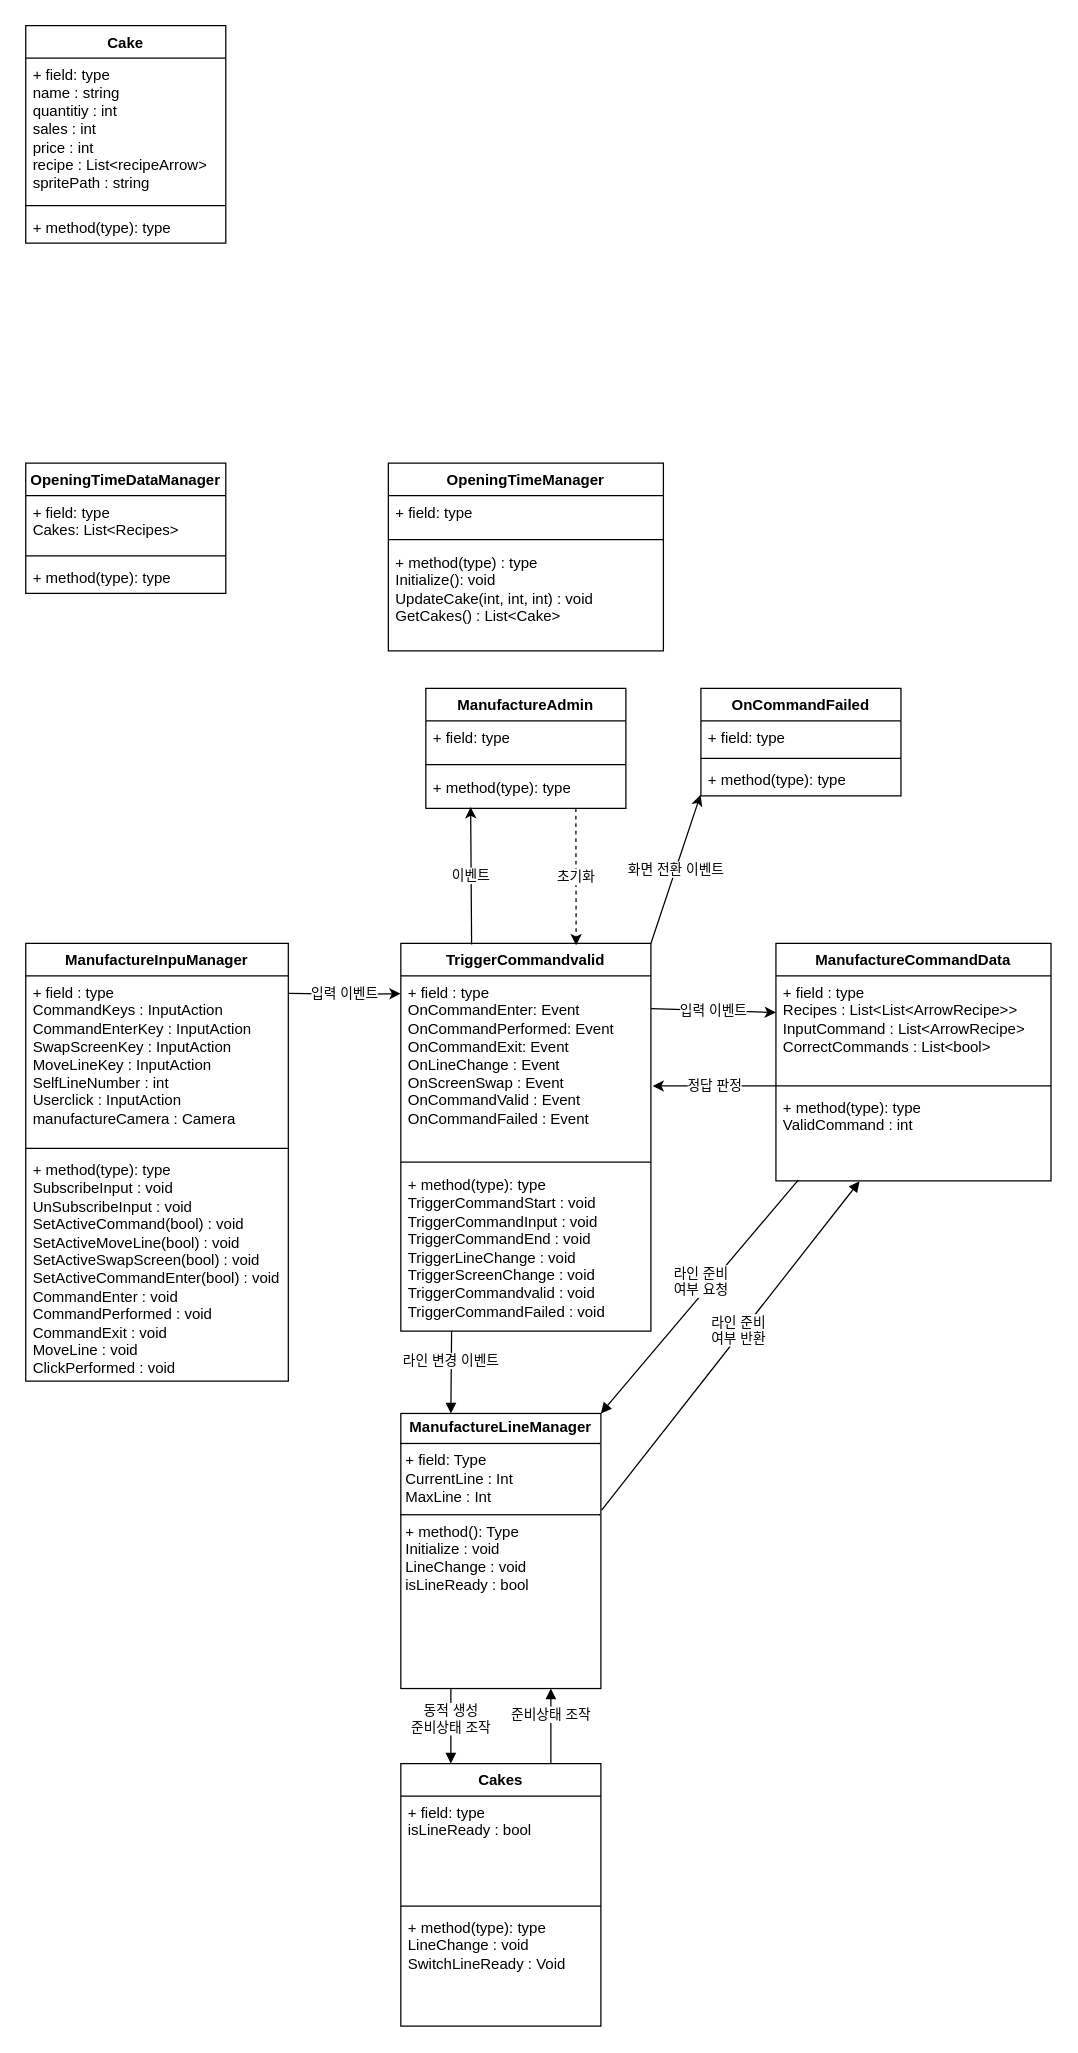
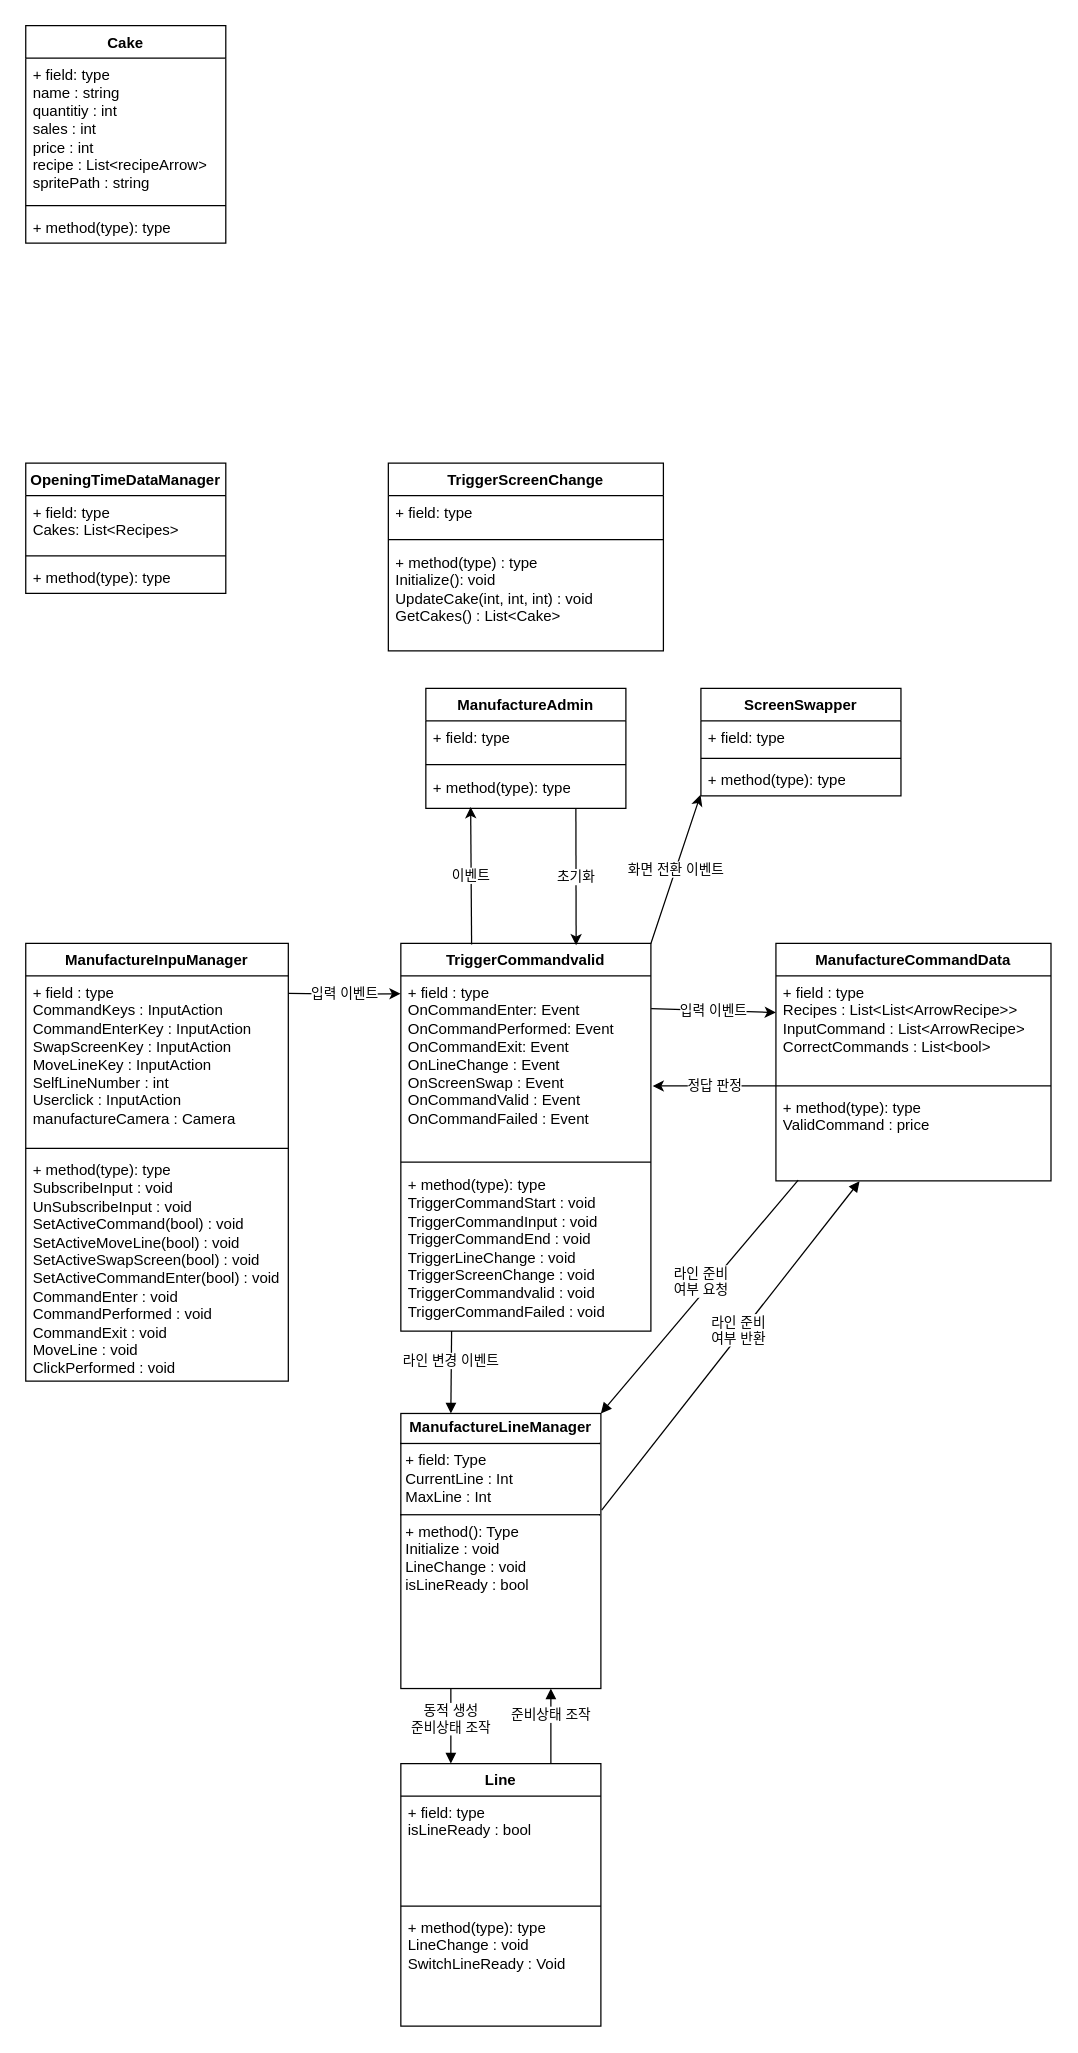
(526, 481) -> (526, 481)
(801, 706) -> (801, 706)
(576, 840) -> (576, 840)
(861, 1117) -> (861, 1117)
(501, 1781) -> (501, 1781)
